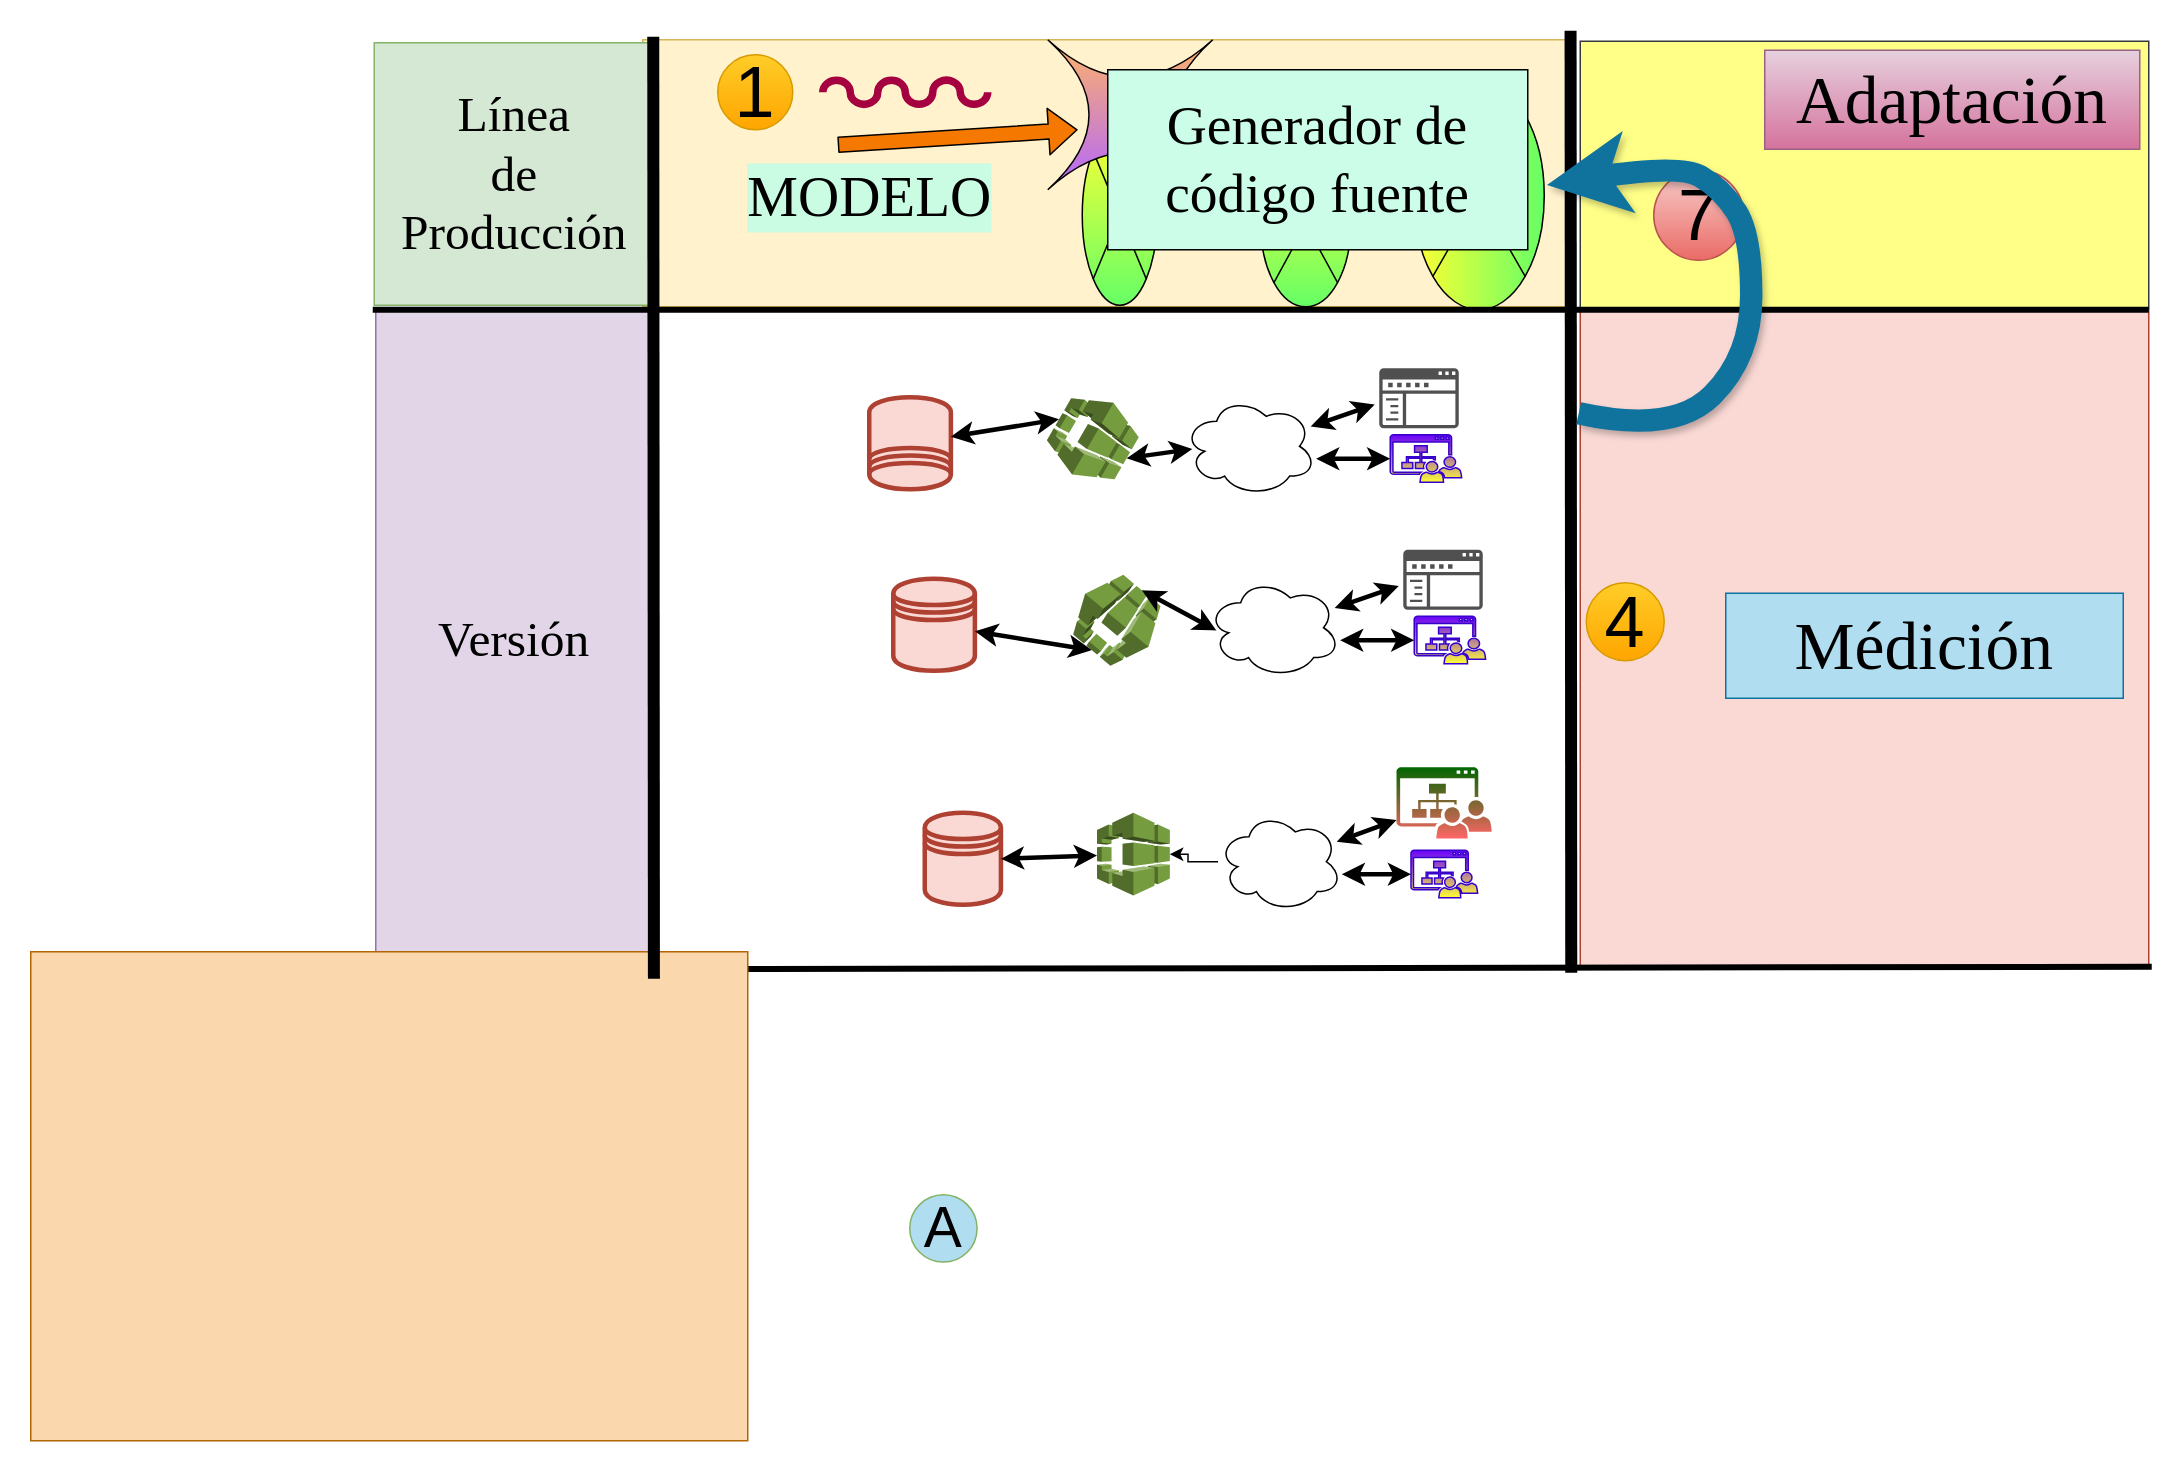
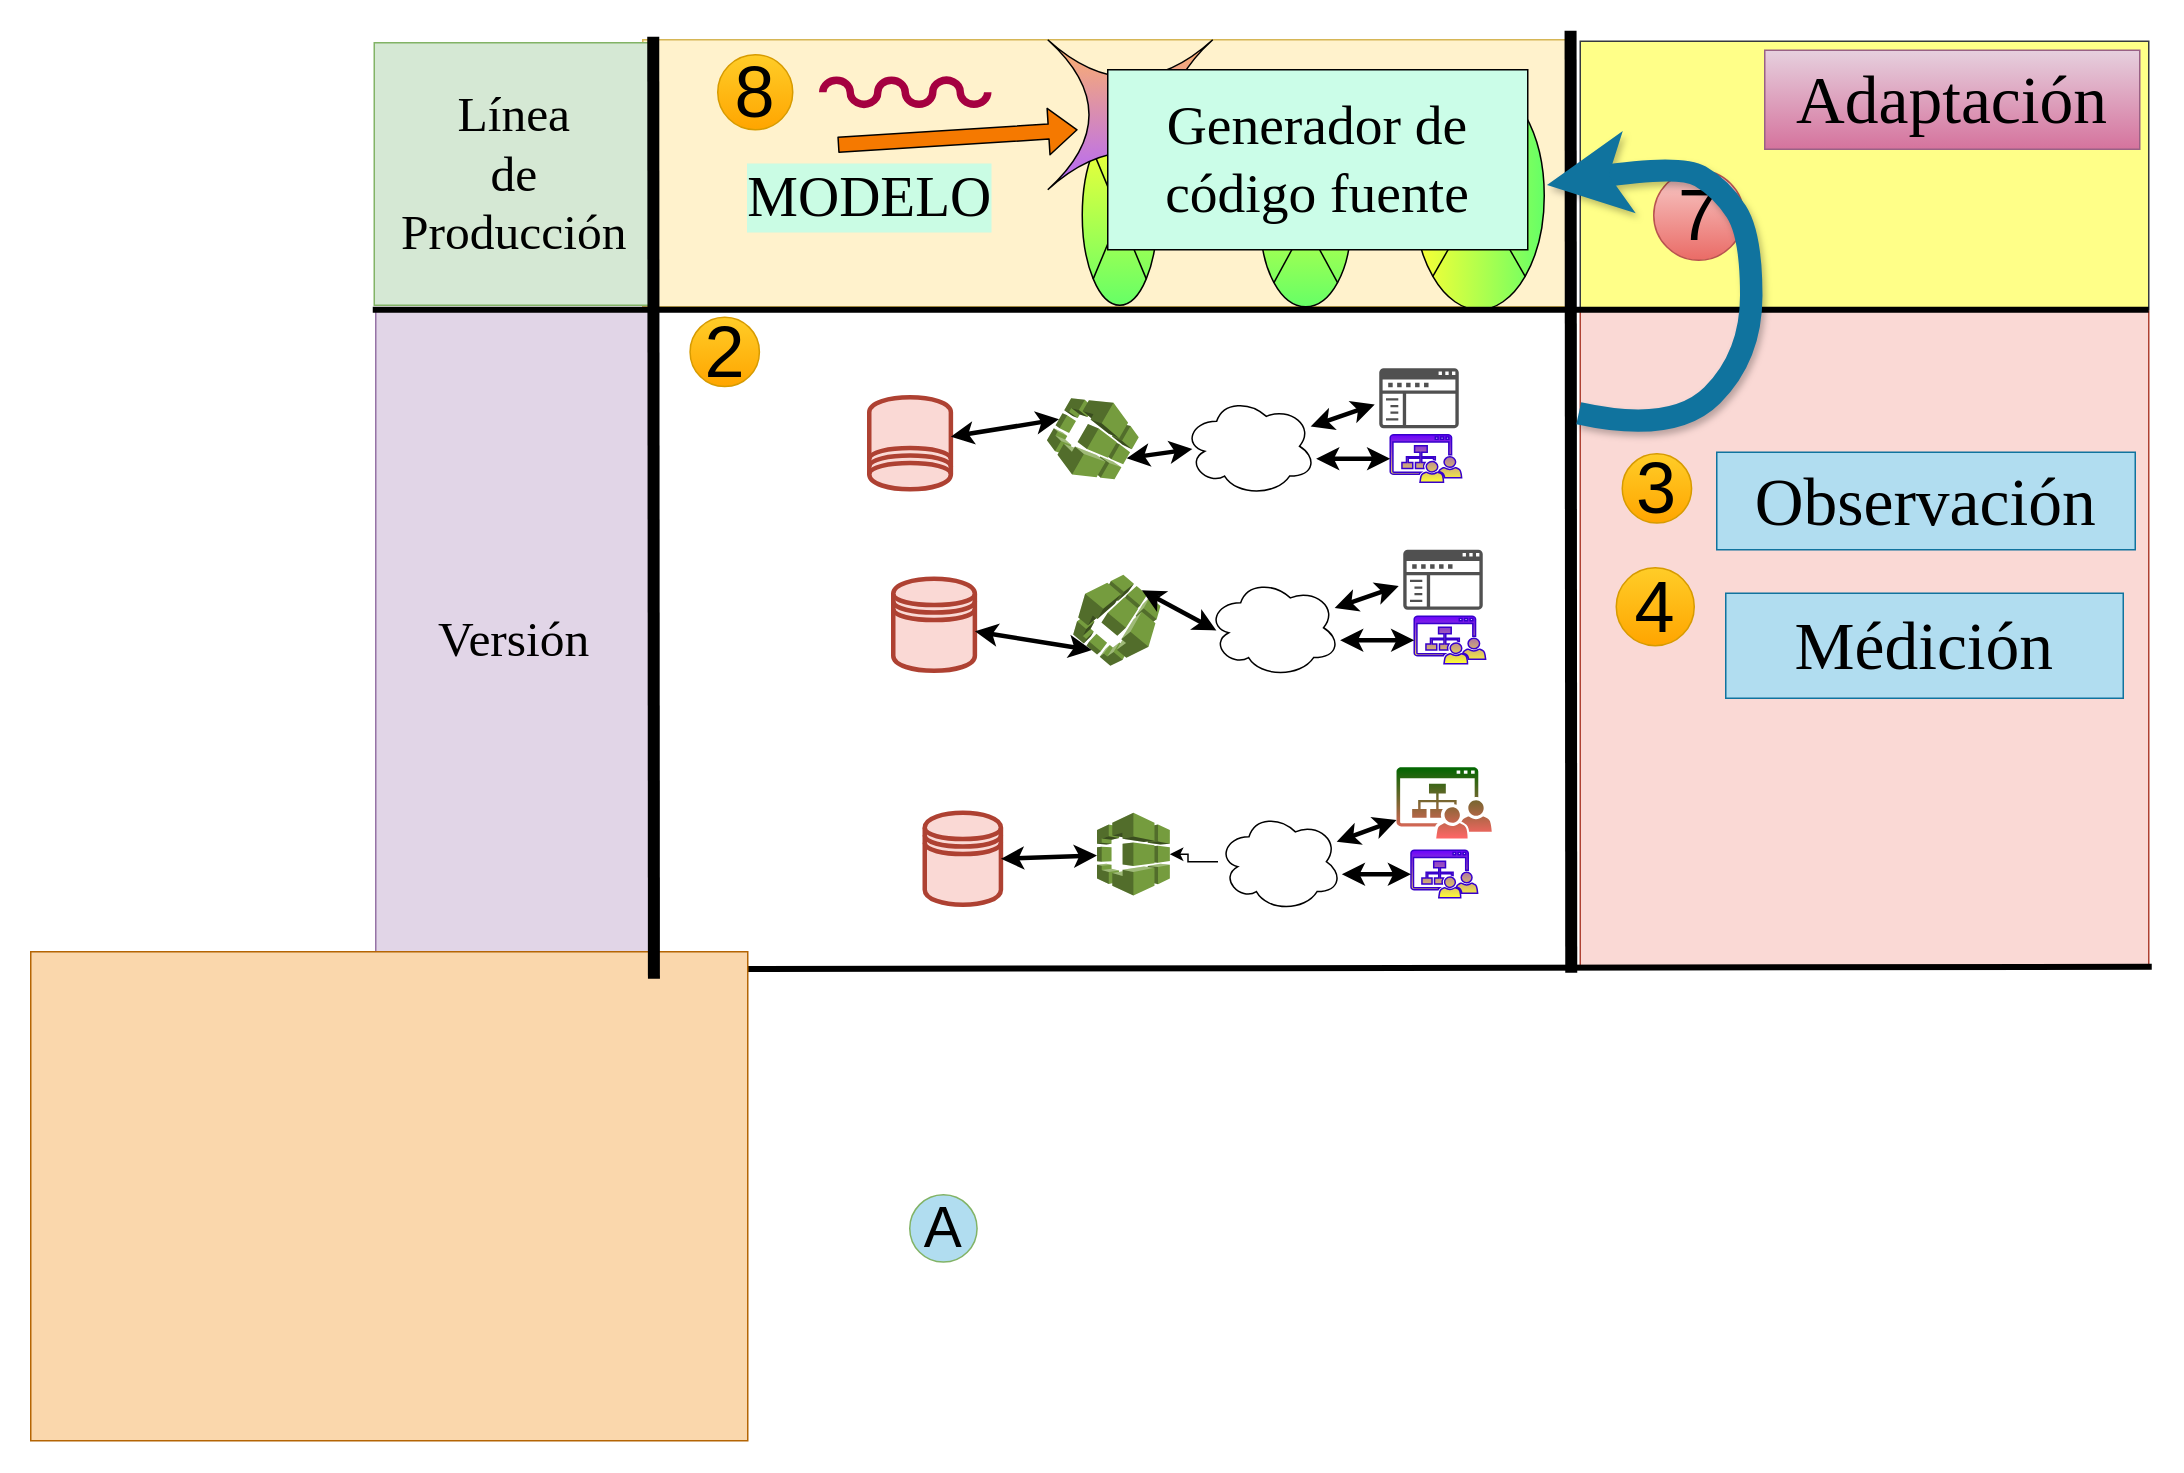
(755, 92) -> (755, 92)
none -> (725, 352)
none -> (1657, 488)
none -> (1926, 501)
(1625, 622) -> (1655, 607)
